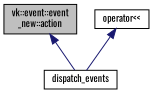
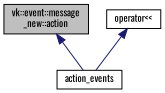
(40, 19) -> (46, 19)
(81, 80) -> (89, 80)
